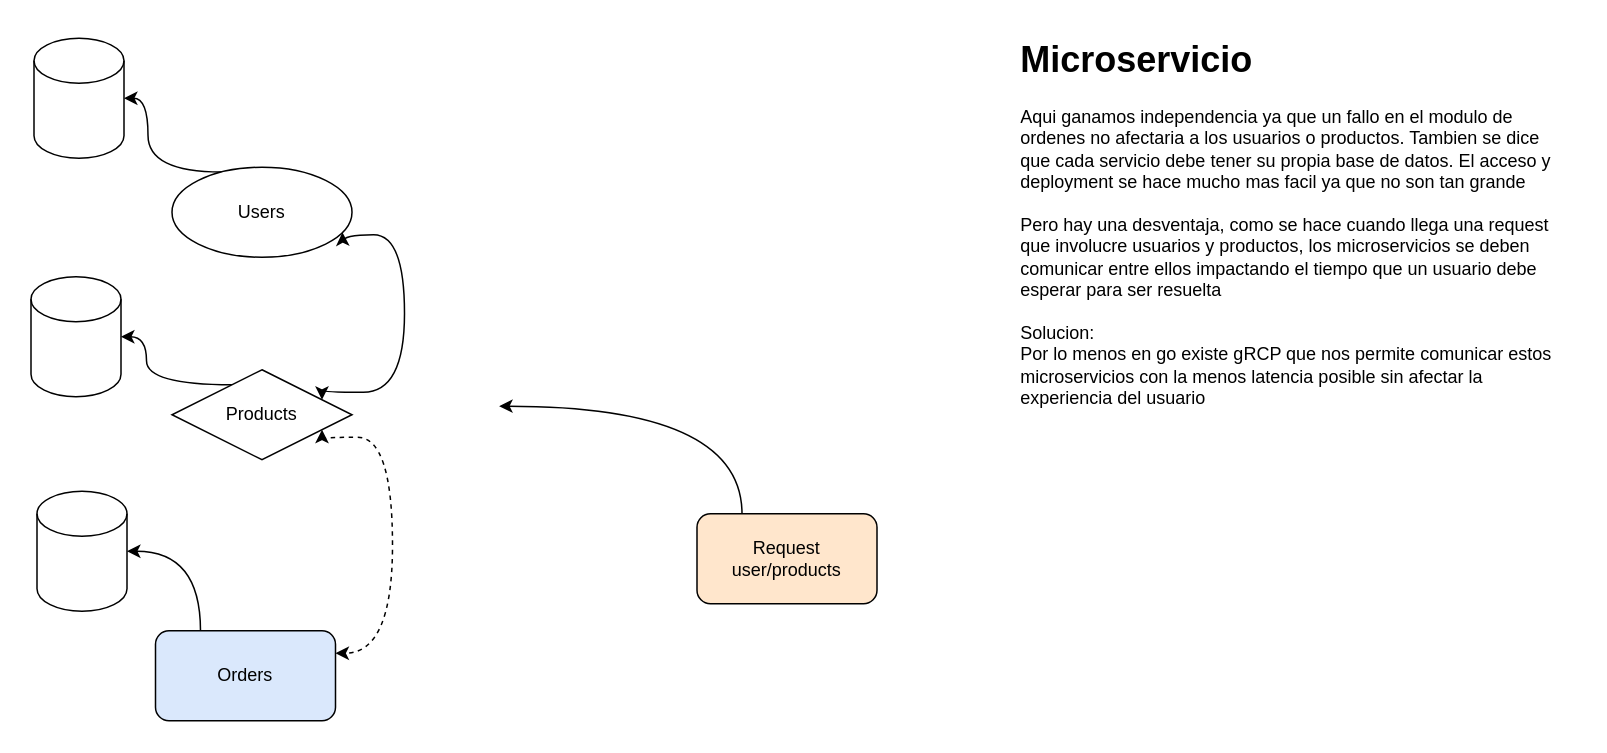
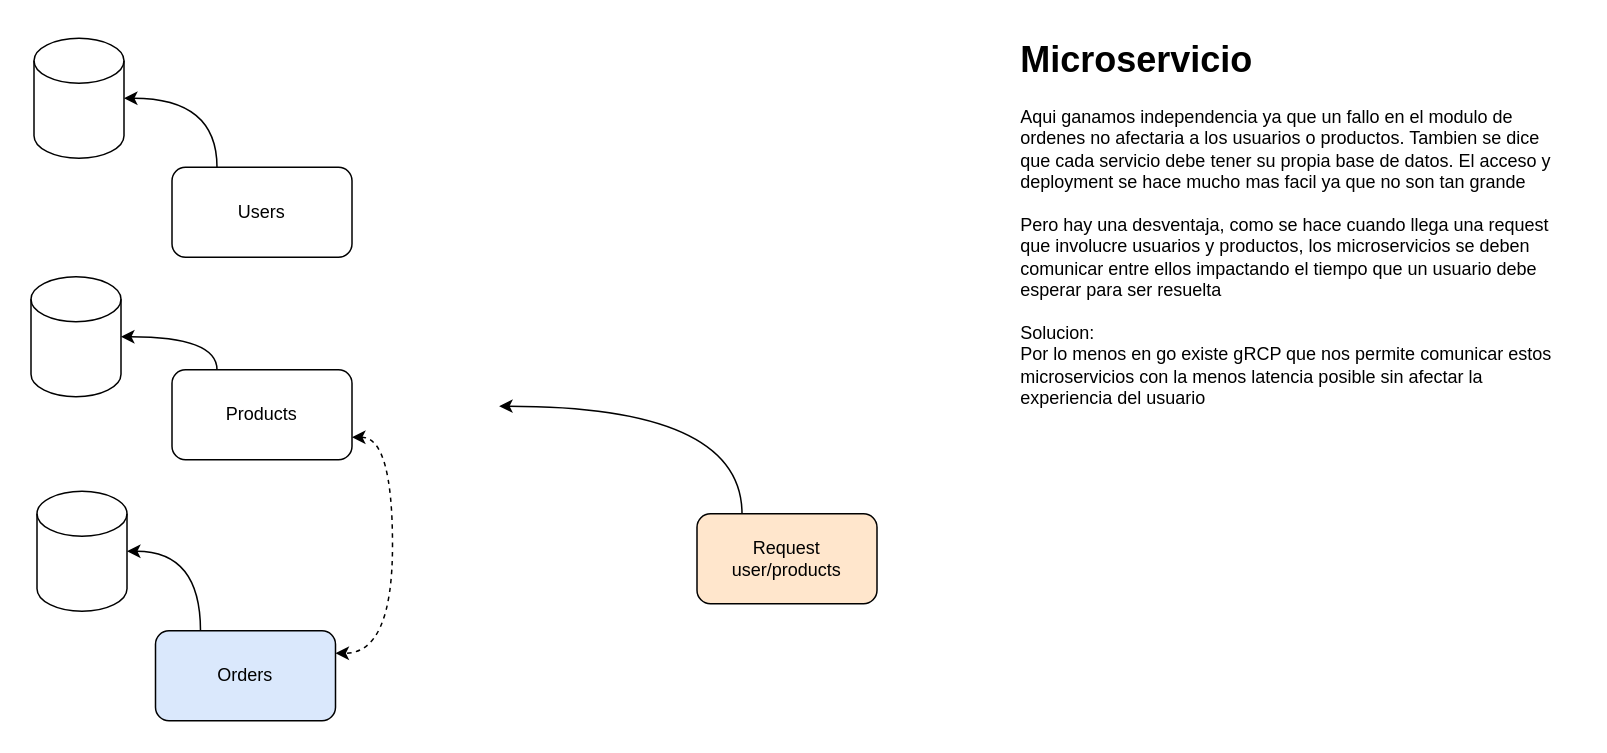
(262, 212) -> (262, 212)
(404, 322) -> none
(262, 415) -> (262, 415)
